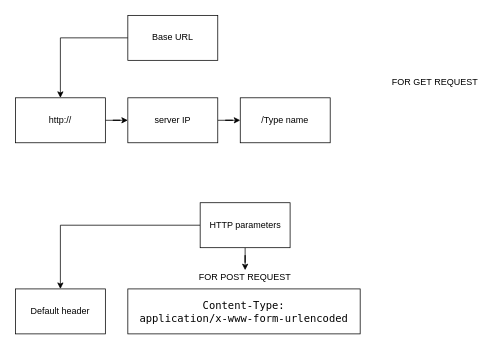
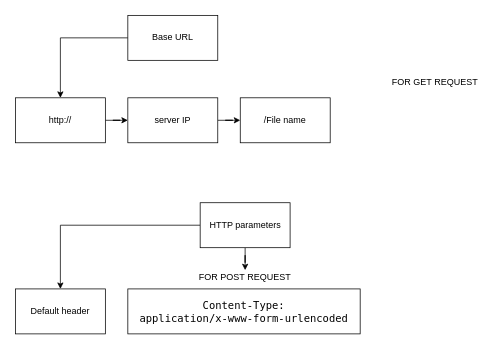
(285, 120) -> (285, 120)
